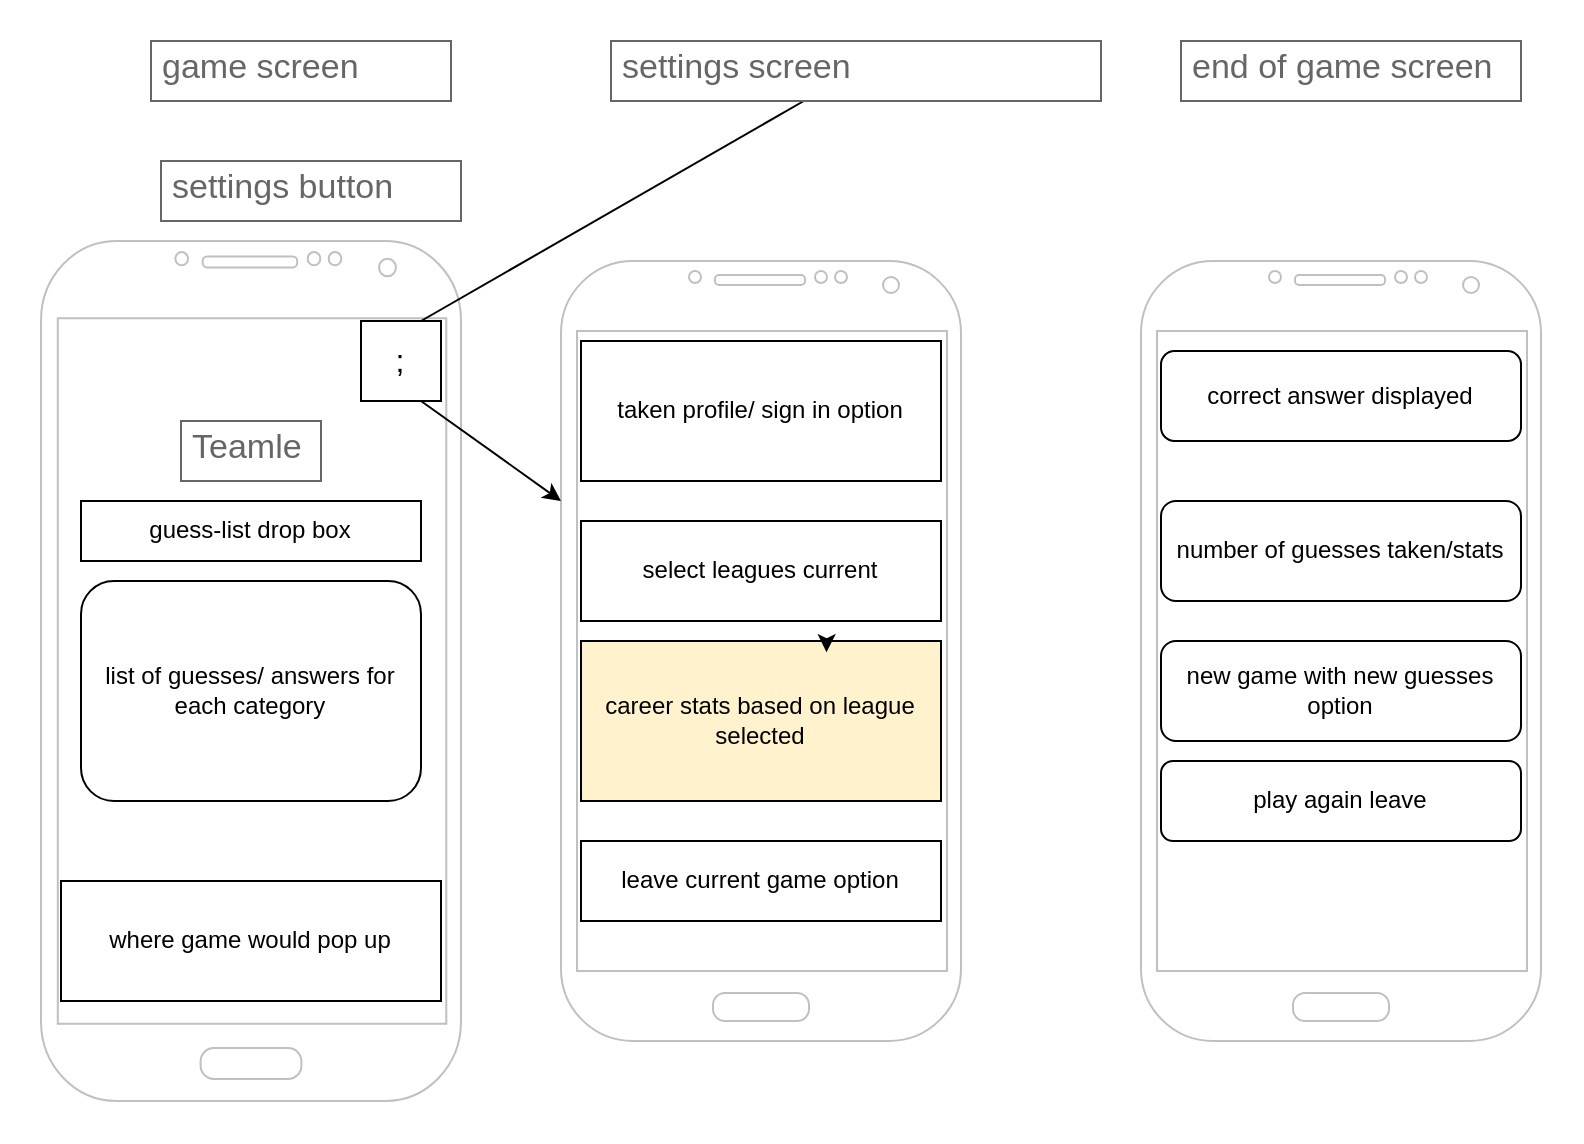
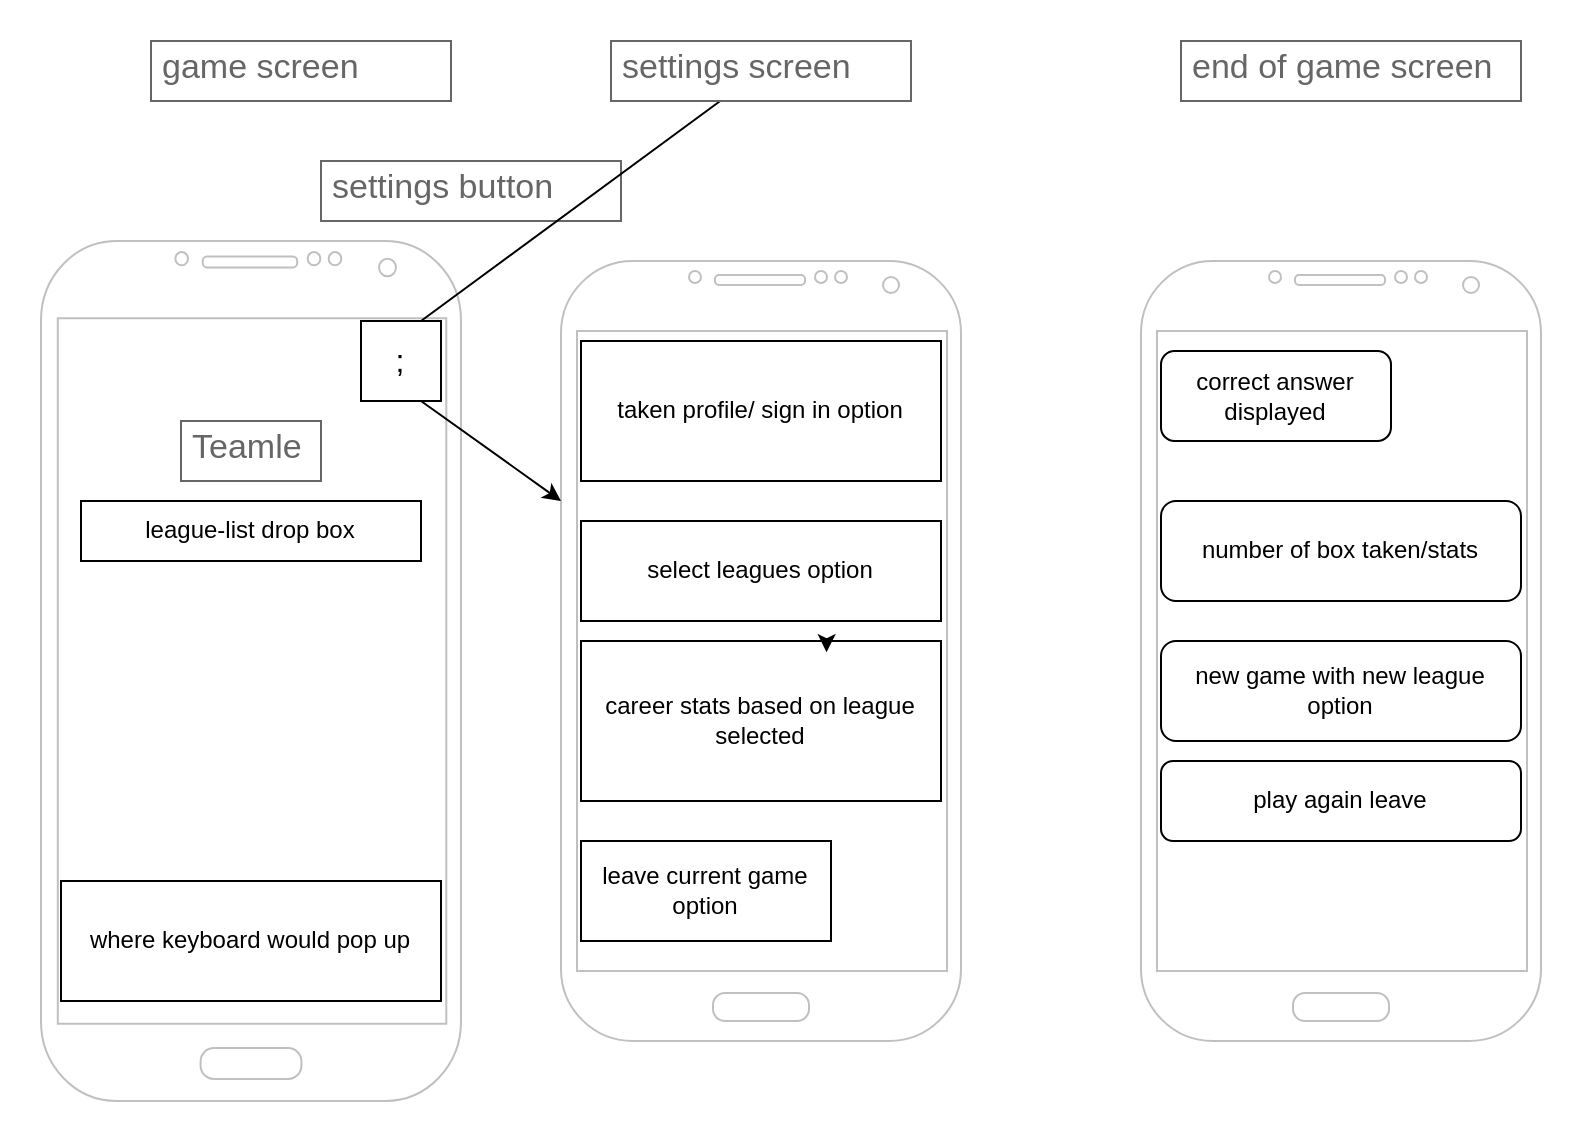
(856, 71) -> (761, 71)
(311, 191) -> (471, 191)
(1341, 396) -> (1276, 396)
(251, 531) -> (251, 531)
(1341, 551) -> (1341, 551)
(761, 571) -> (761, 571)
(251, 691) -> none
(1341, 691) -> (1341, 691)
(761, 721) -> (761, 721)
(761, 881) -> (706, 891)
(251, 941) -> (251, 941)
